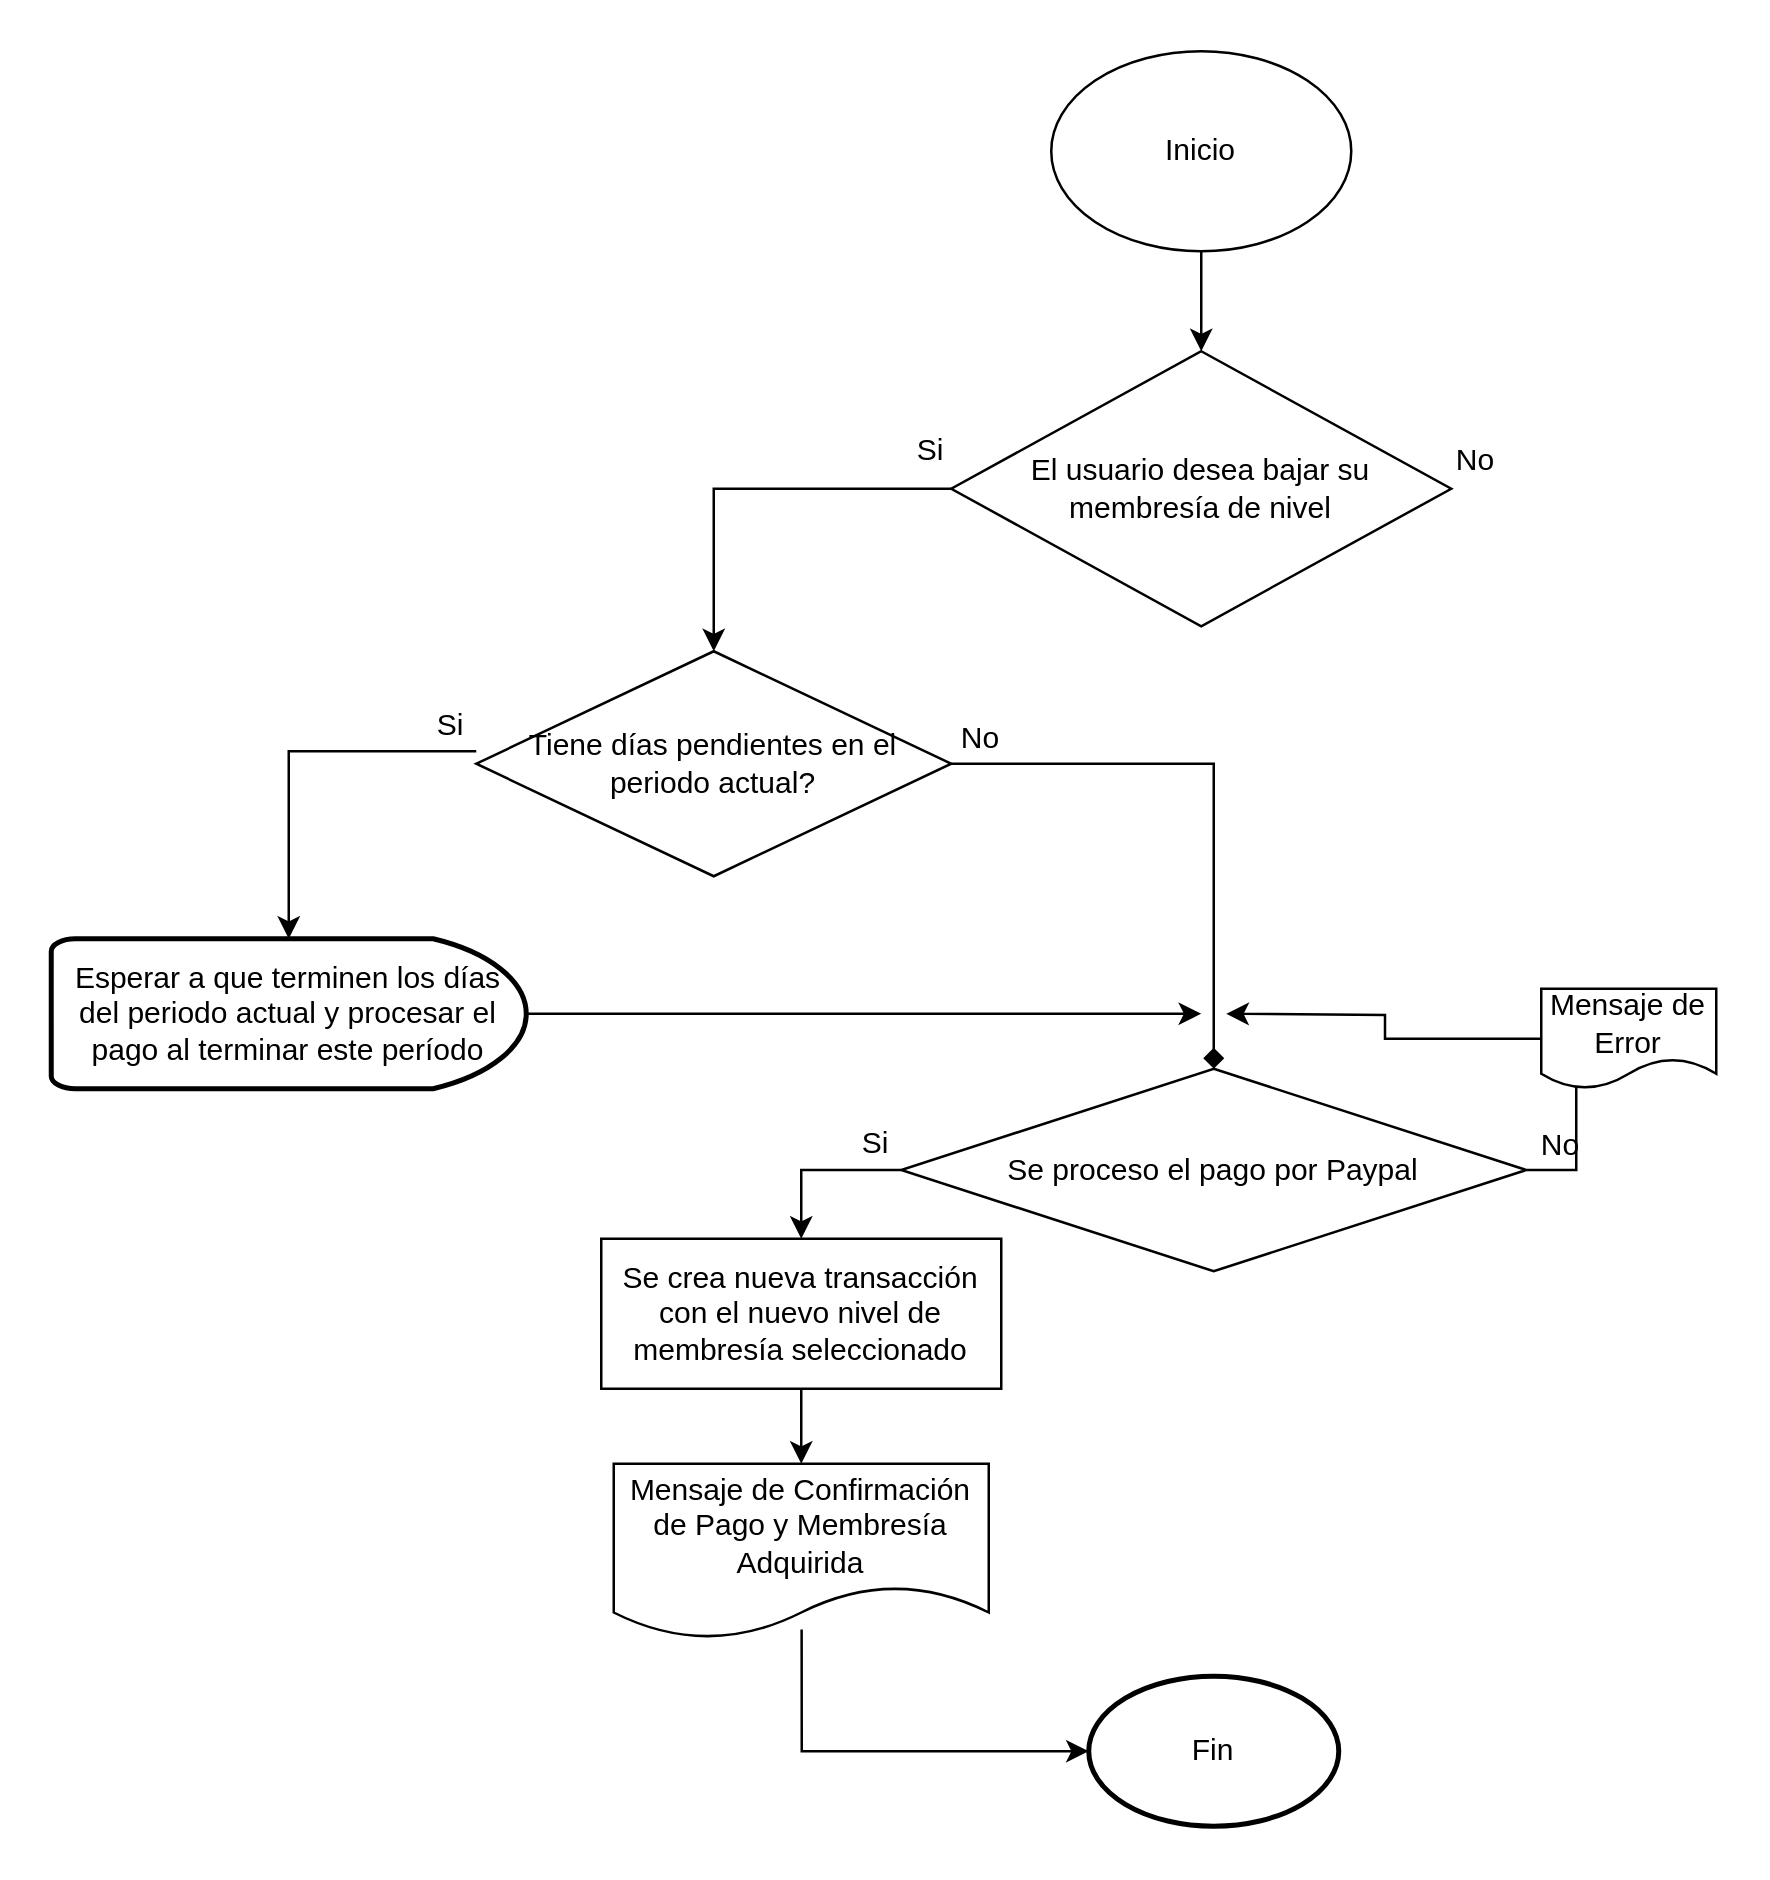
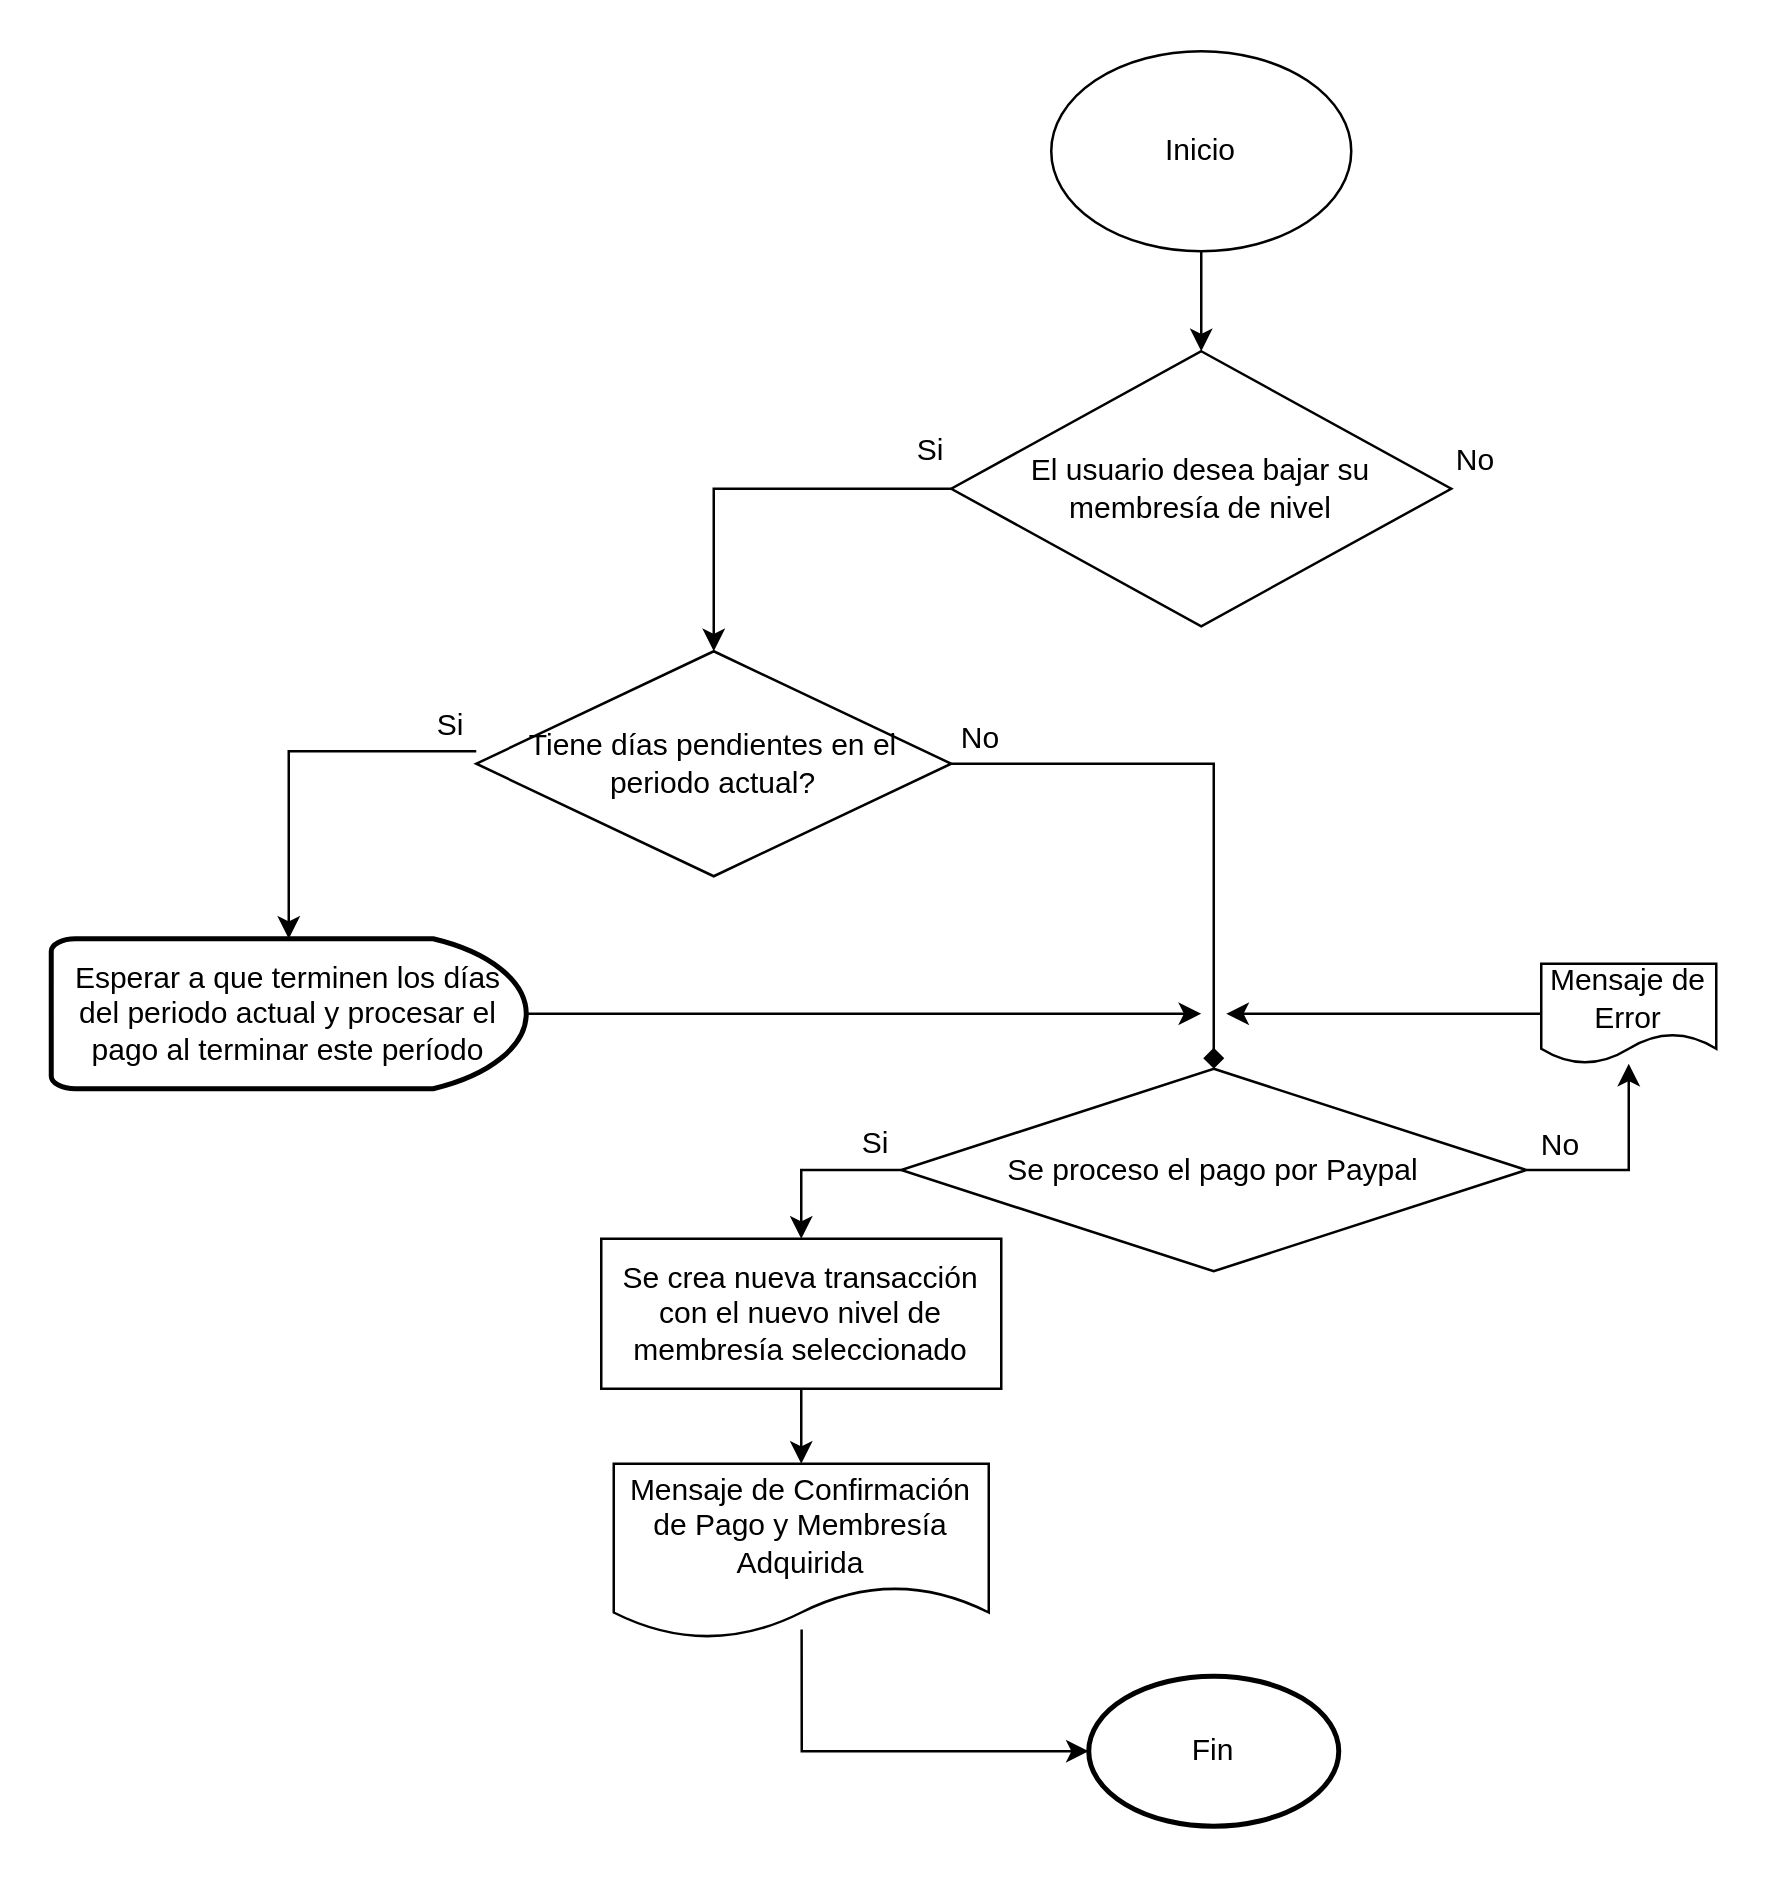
(1629, 1039) -> (1629, 1014)
